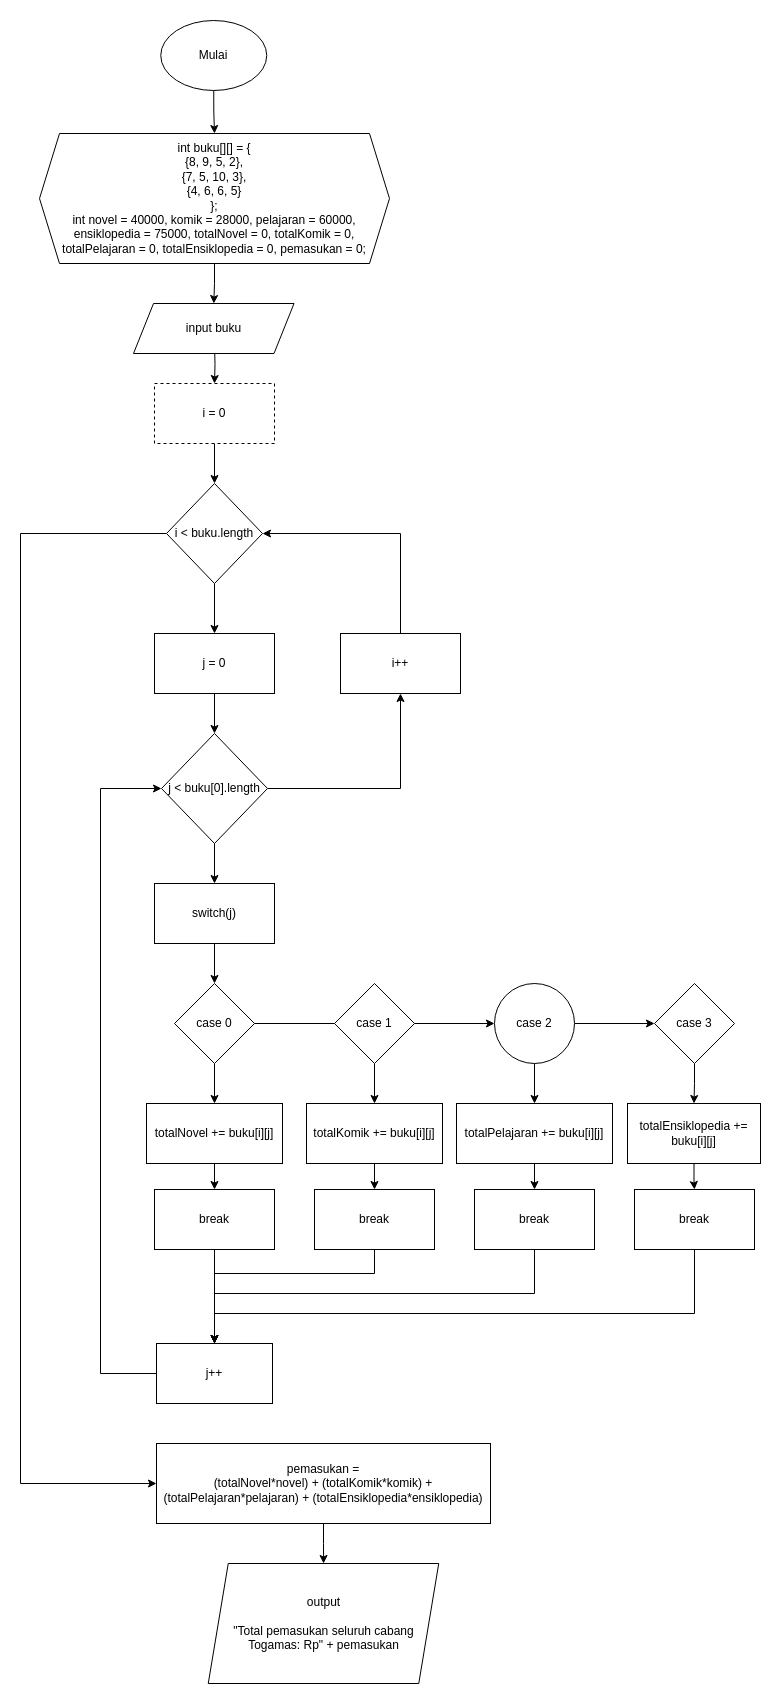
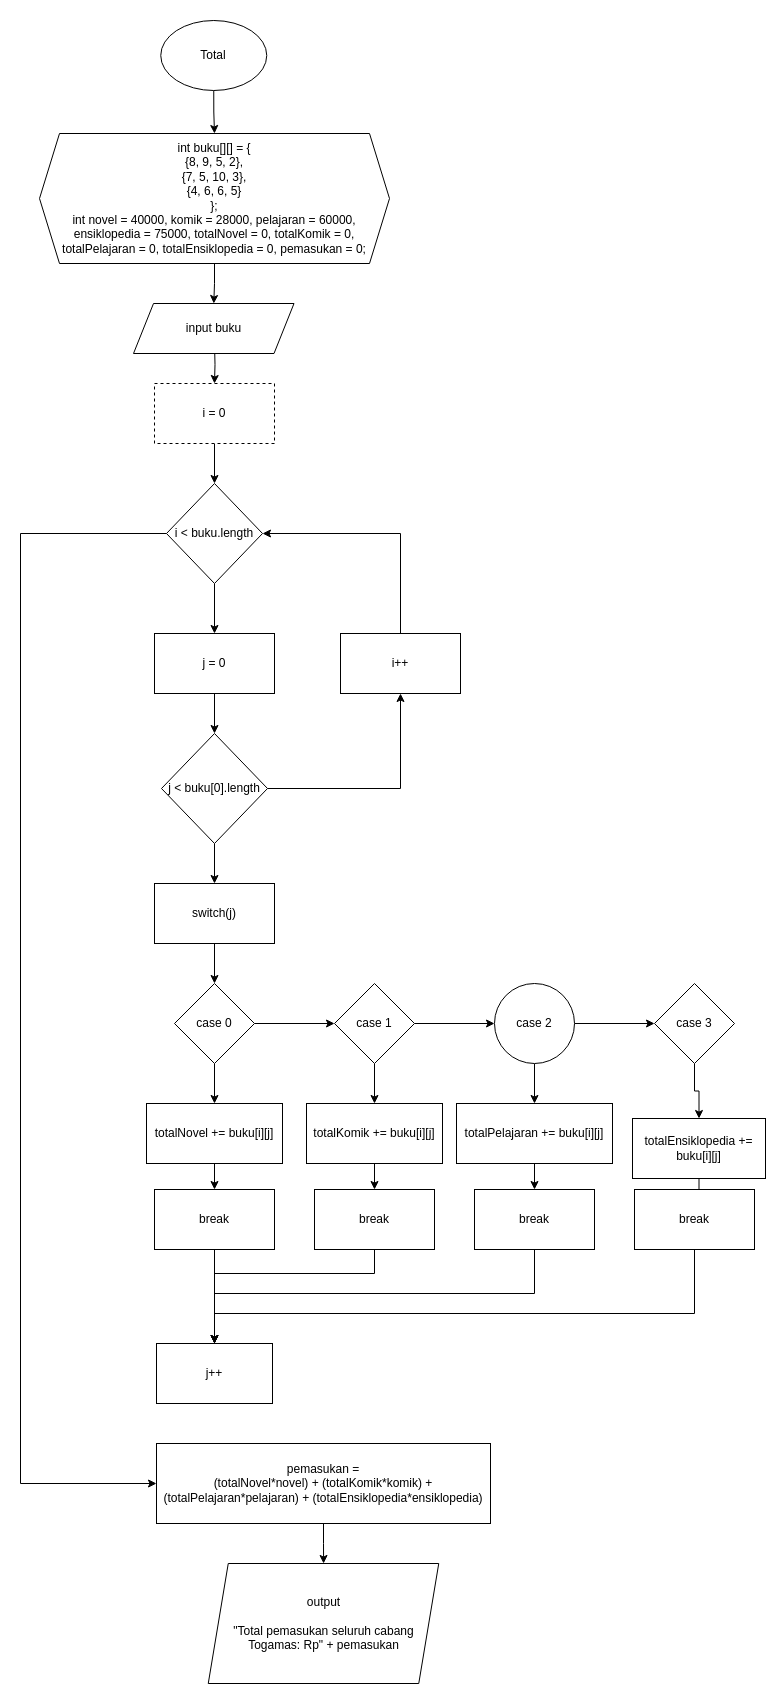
(214, 56) -> (214, 56)
(328, 1024) -> (326, 1024)
(101, 1083) -> none
(694, 1134) -> (699, 1149)
